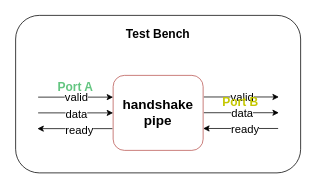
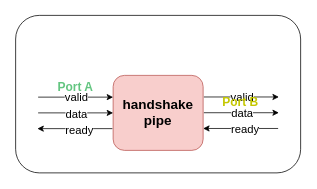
(158, 34) -> none
(158, 113) -> (158, 113)
